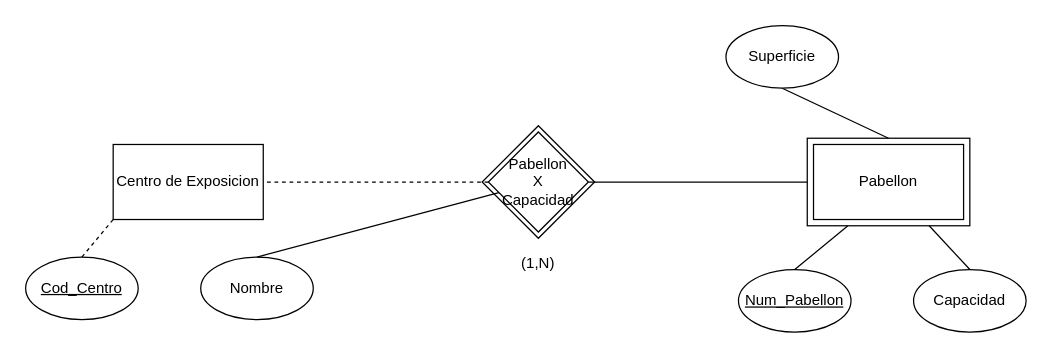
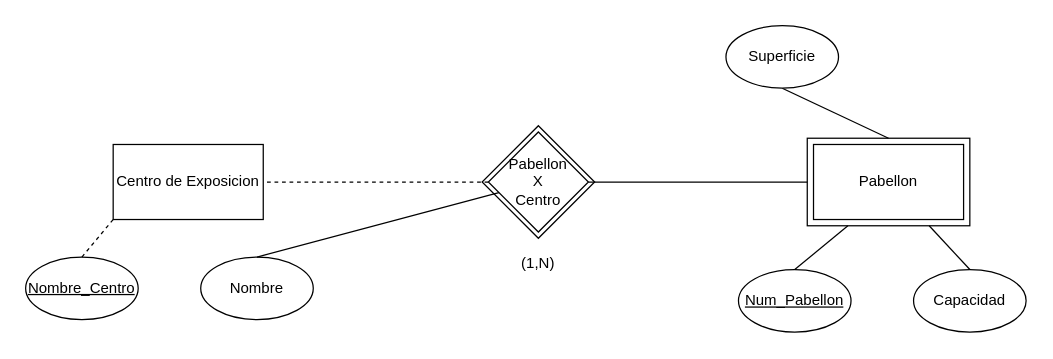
(538, 182) -> (538, 182)
(82, 288) -> (82, 288)
